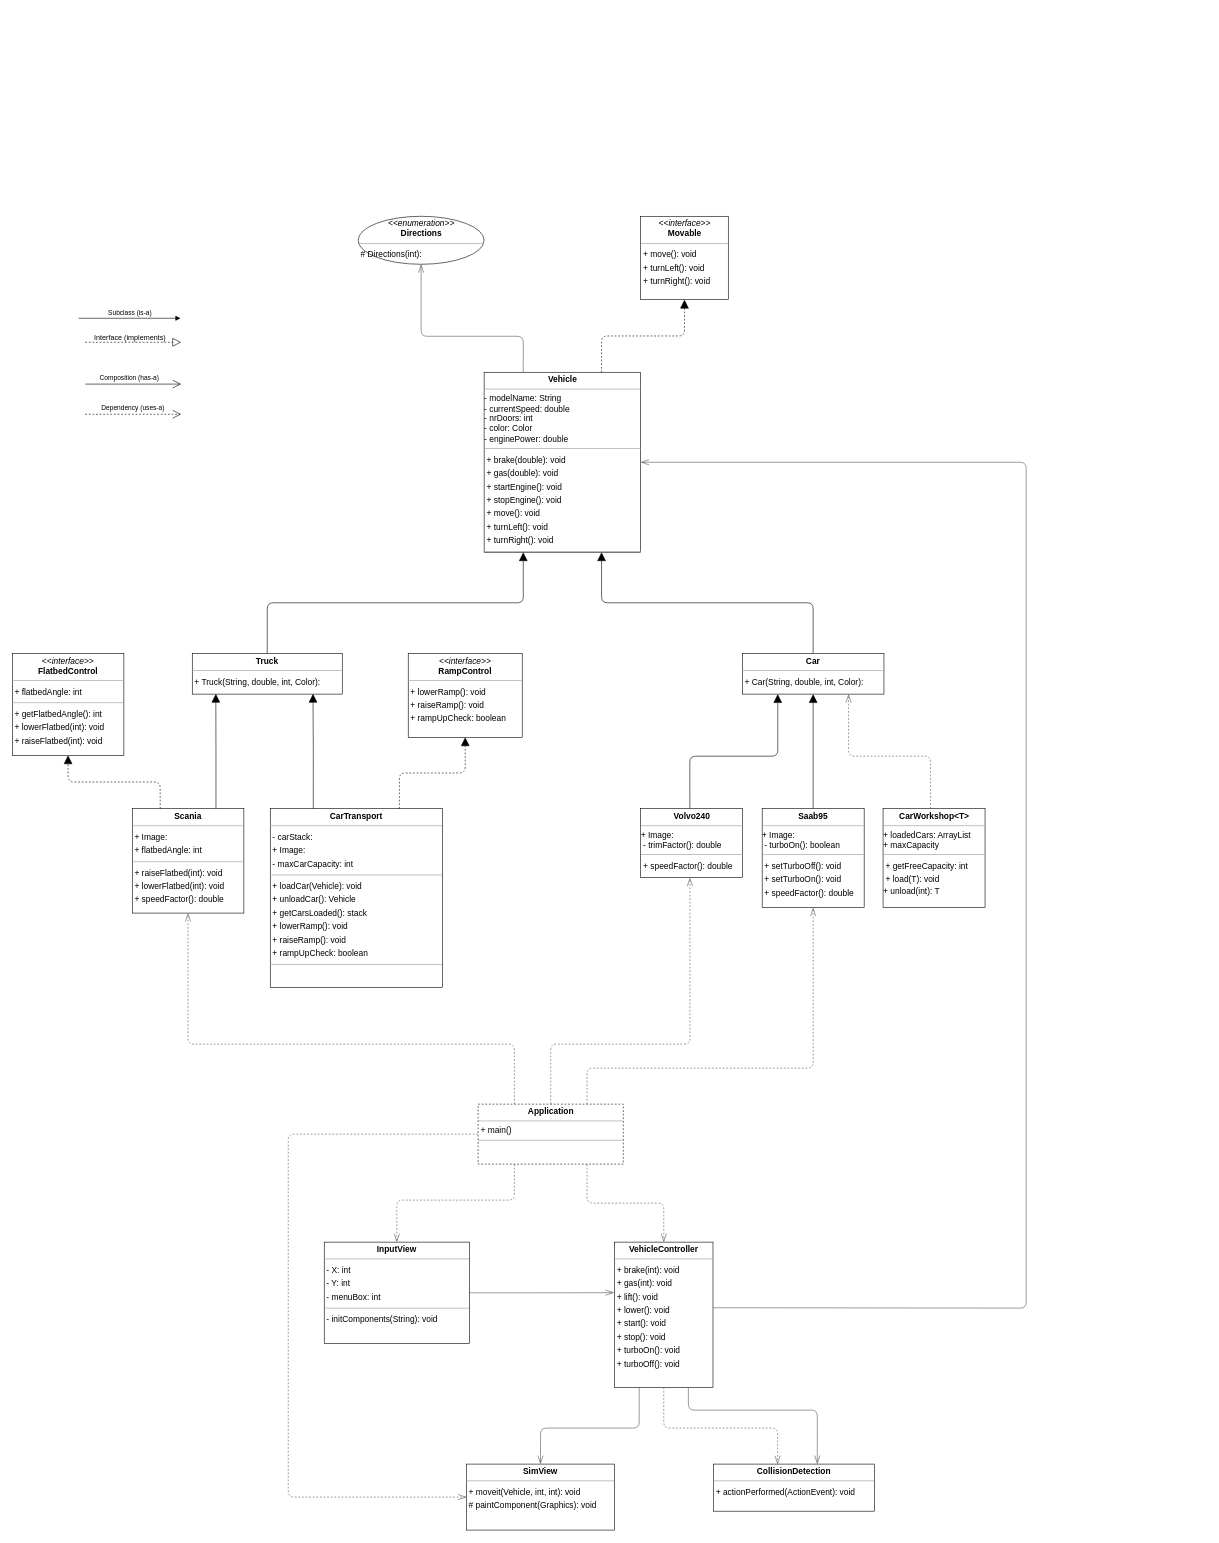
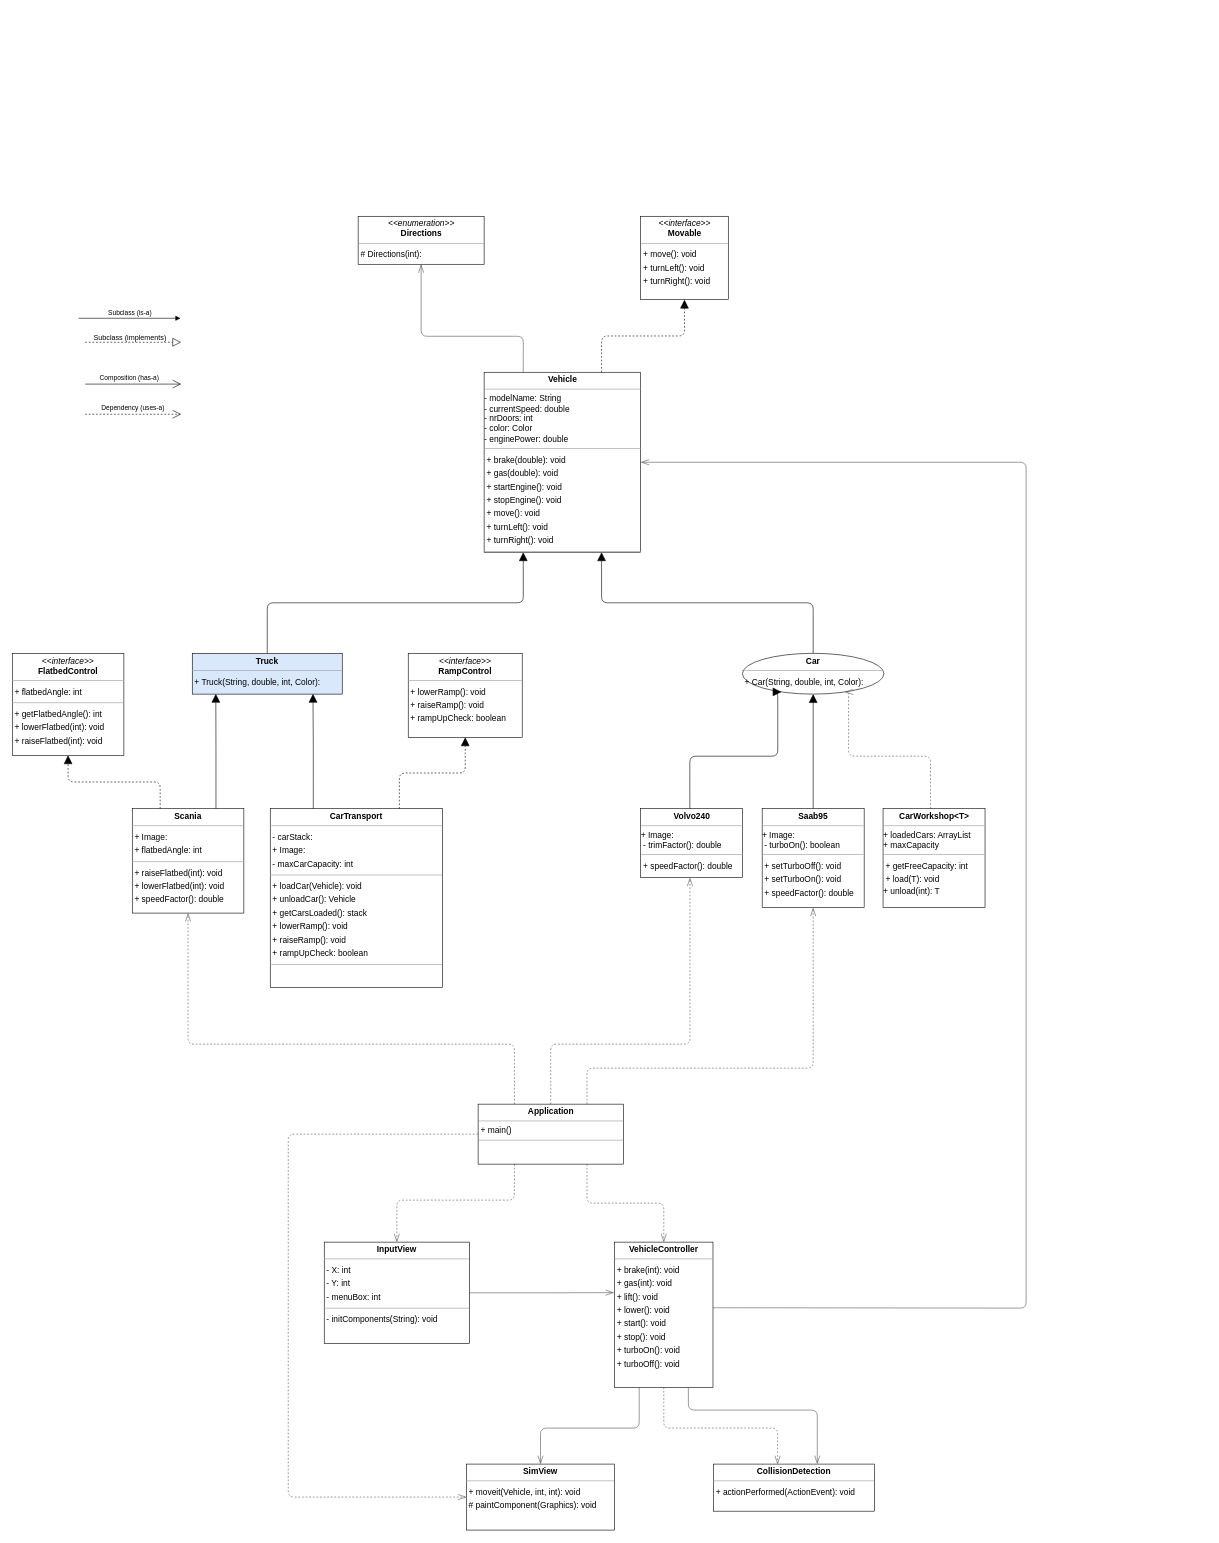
(421, 240) -> (421, 240)
(130, 338) -> (130, 338)
(267, 674) -> (267, 674)
(813, 674) -> (813, 674)
(551, 1134) -> (551, 1134)
